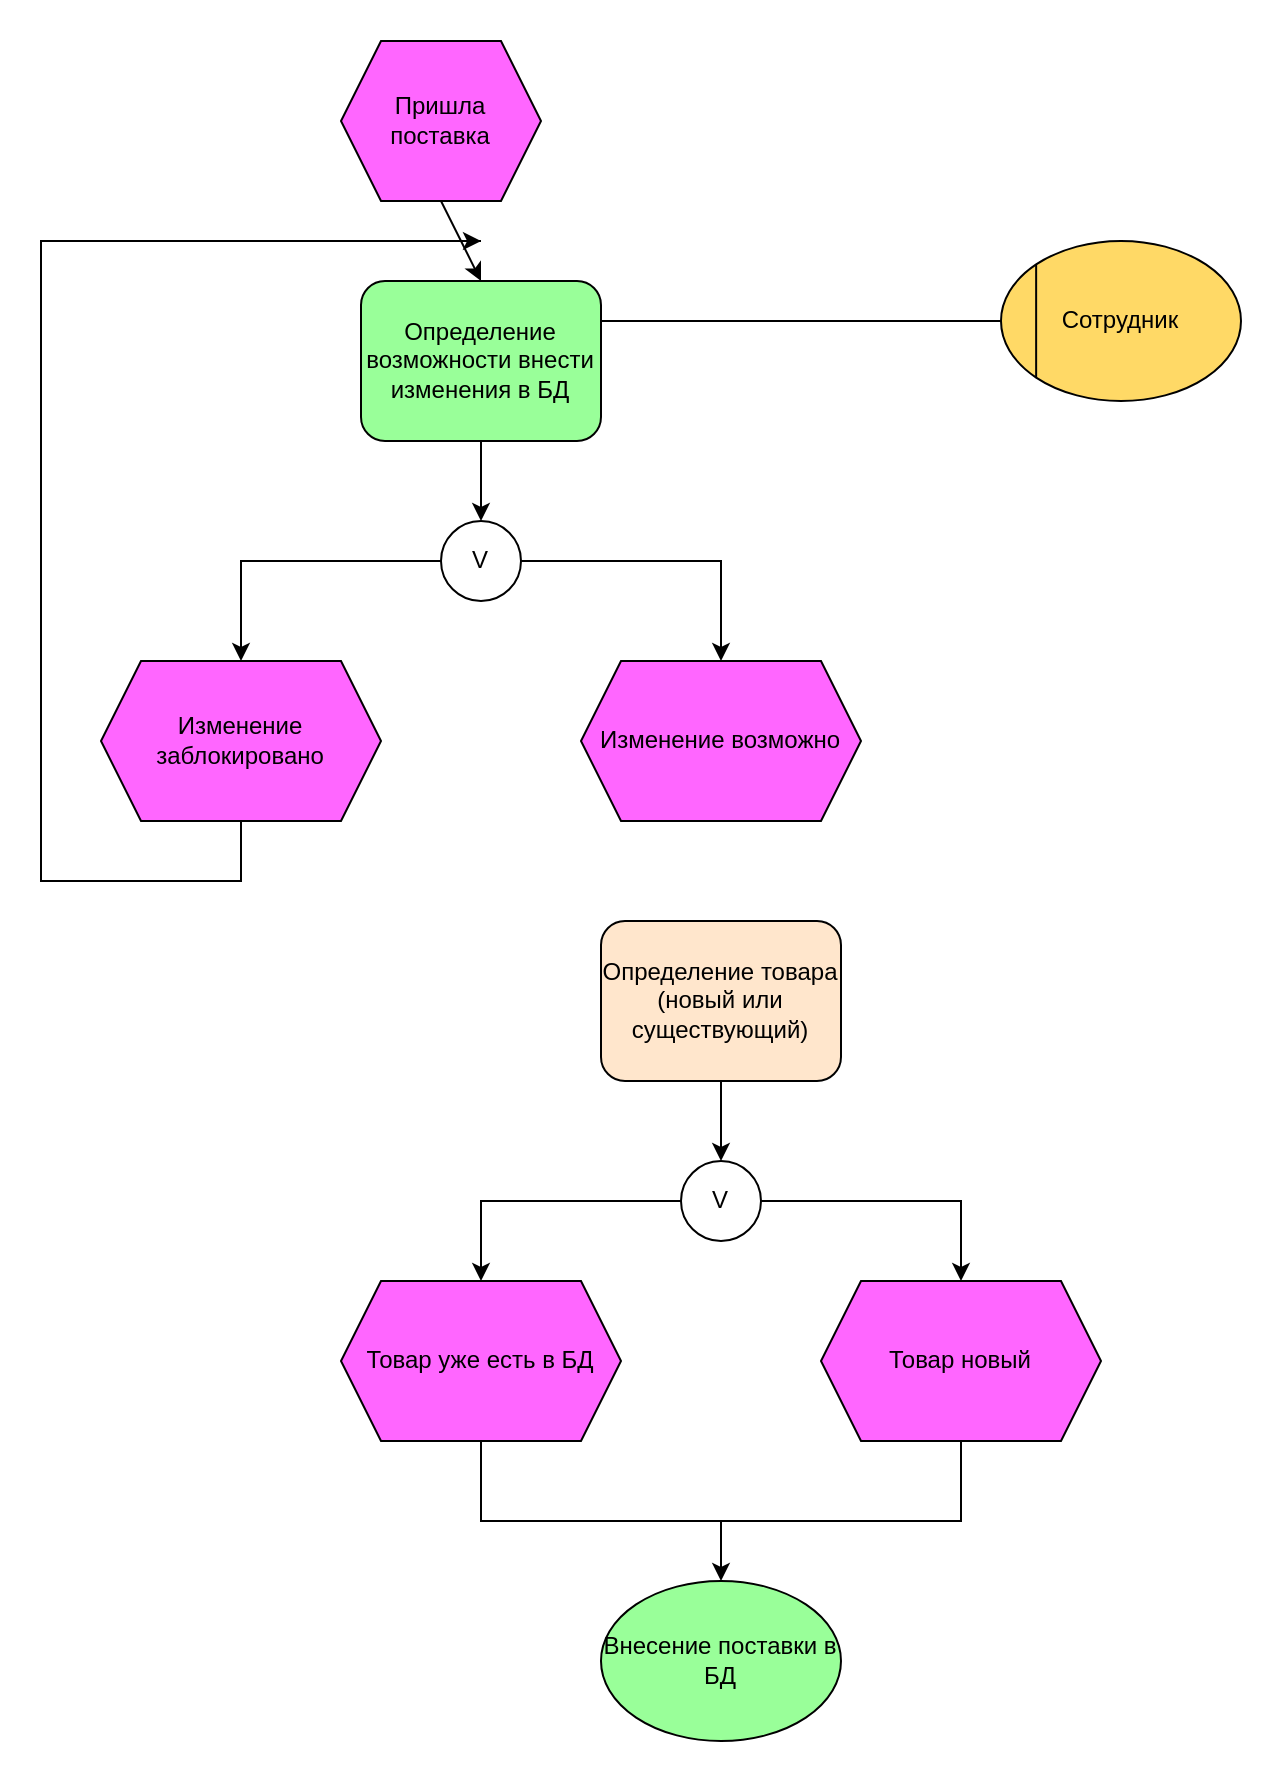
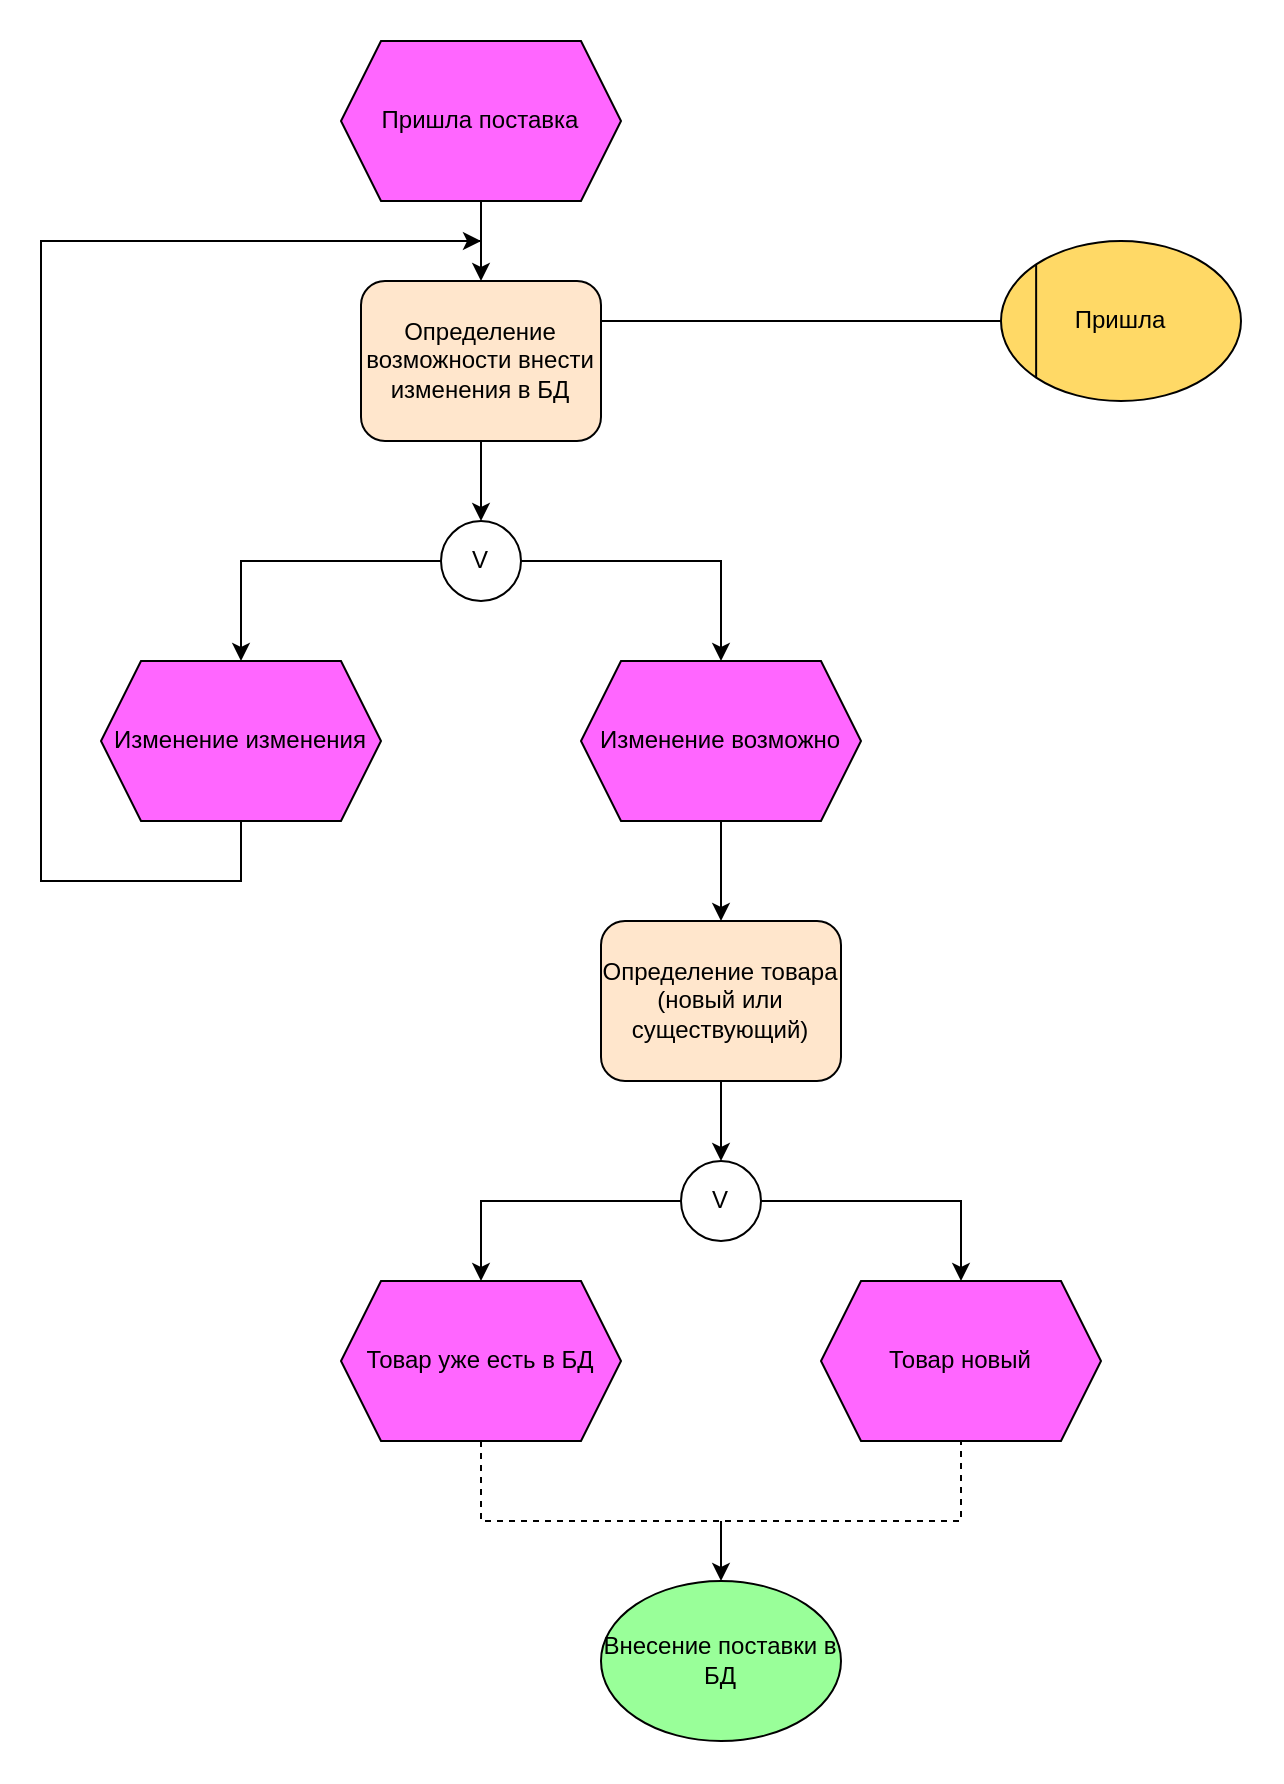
(441, 121) -> (481, 121)
(1121, 321) -> (1121, 321)
(481, 361) -> (481, 361)
(241, 741) -> (241, 741)
none -> (721, 864)
(725, 1521) -> (725, 1521)
